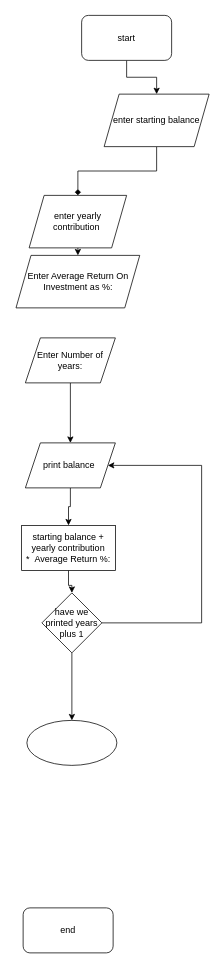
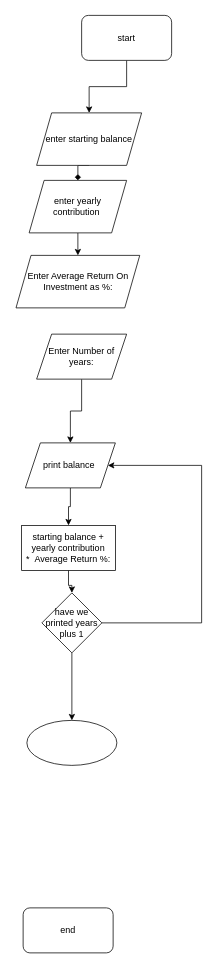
(156, 120) -> (89, 139)
(78, 222) -> (78, 207)
(70, 360) -> (81, 357)
